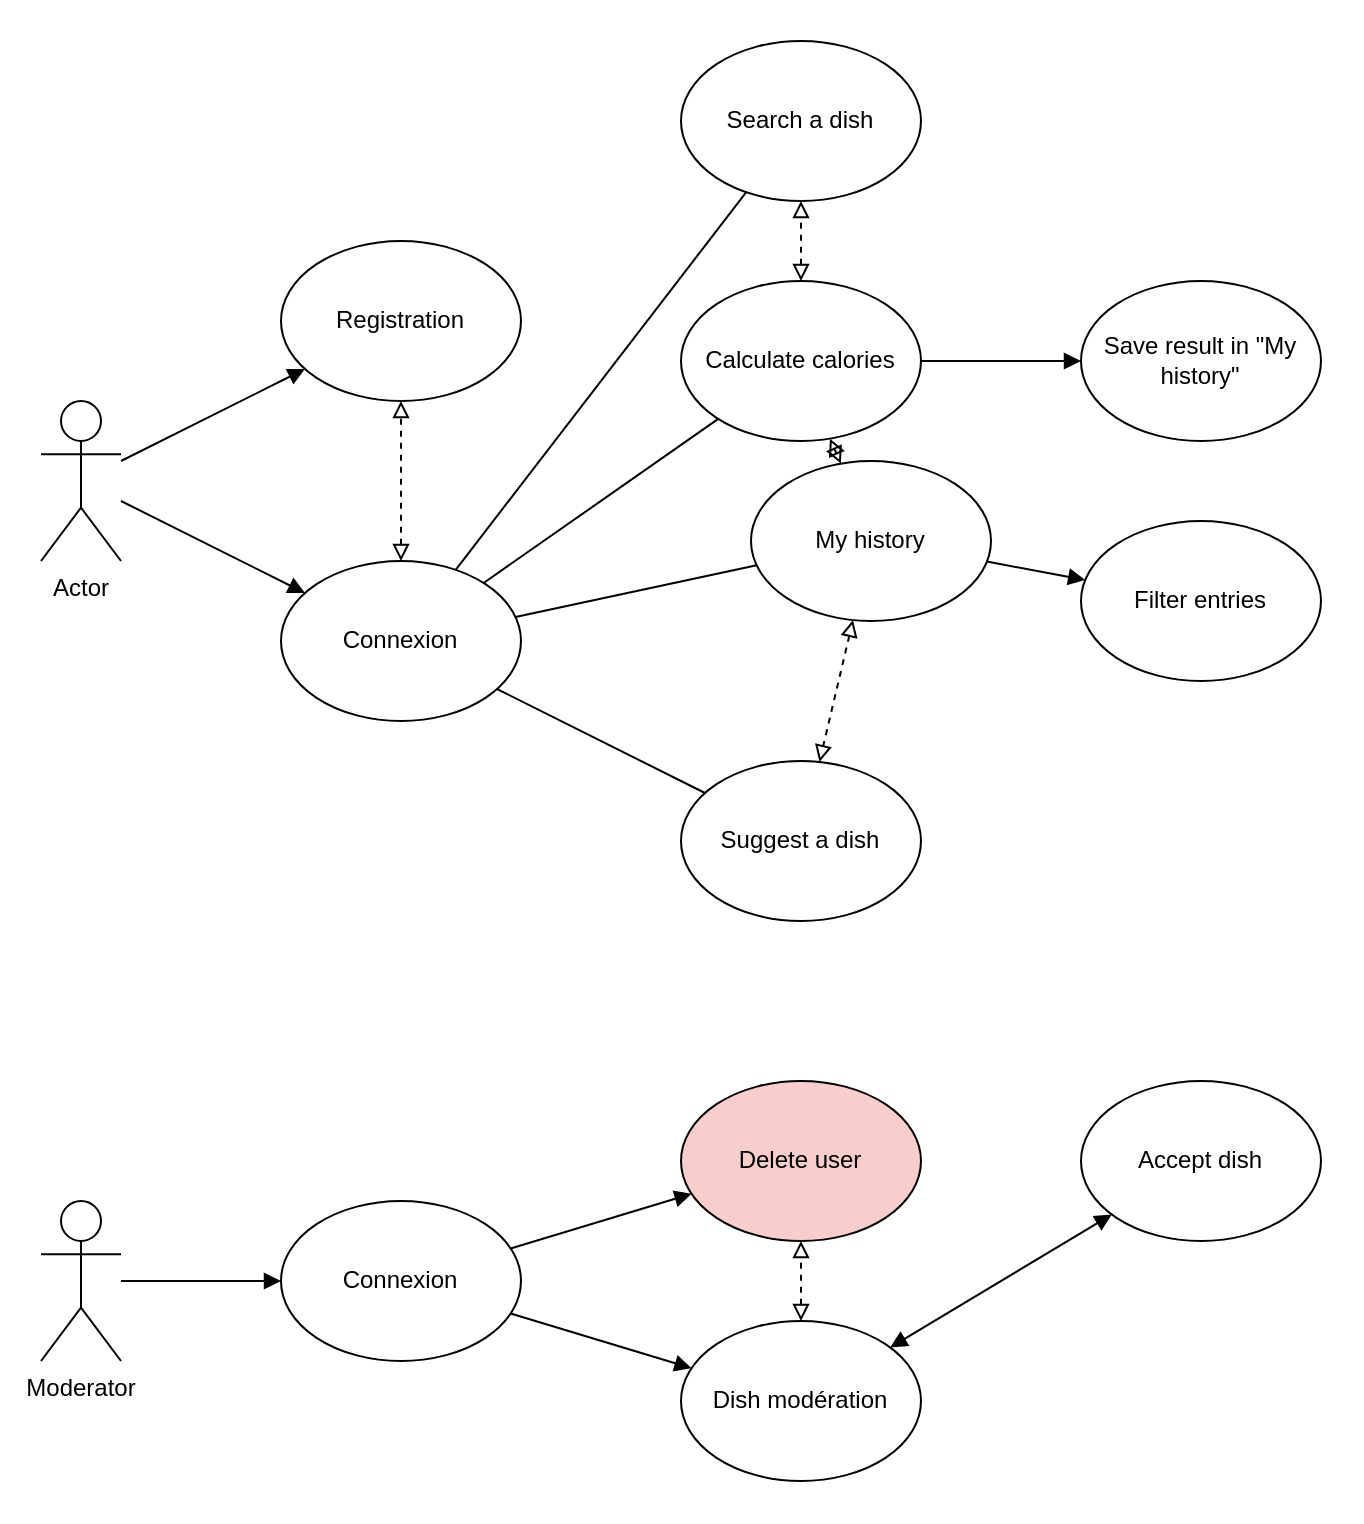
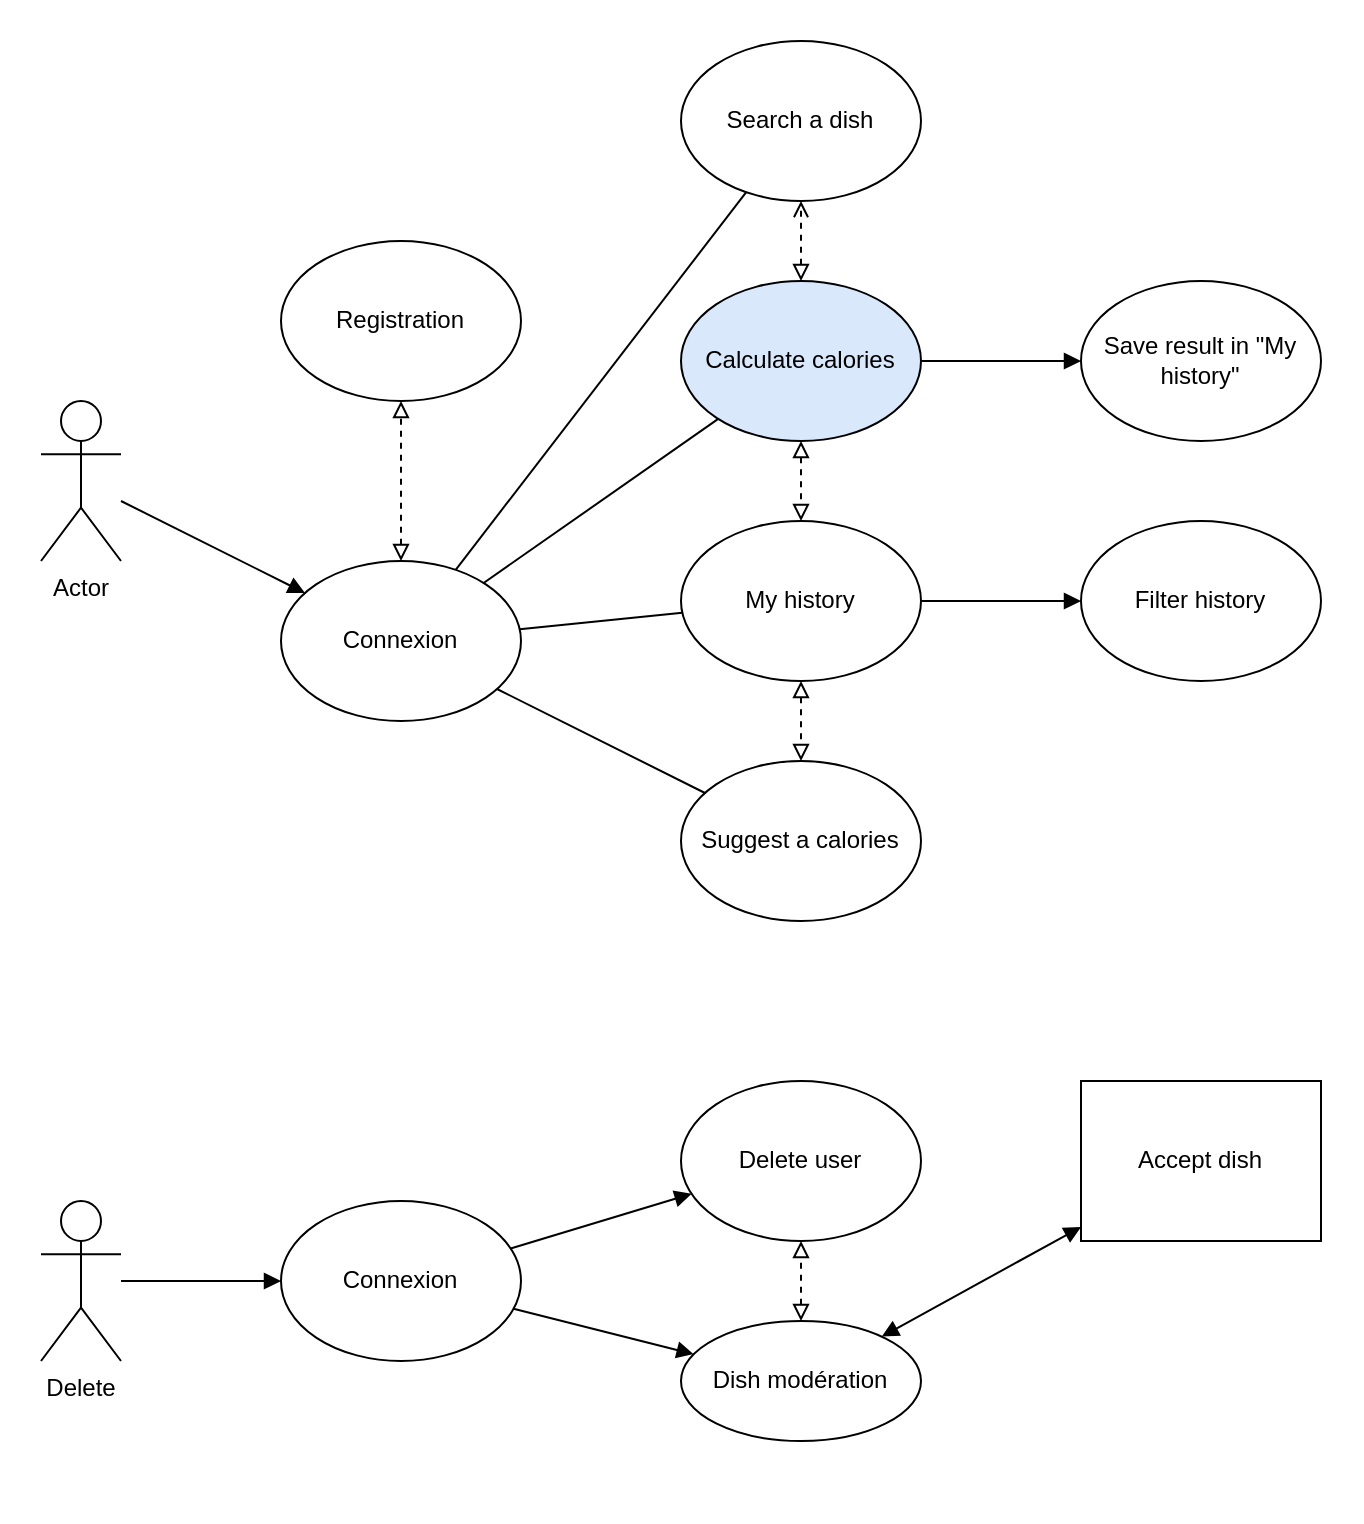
(801, 218) -> (801, 215)
(801, 361) -> (801, 361)
(205, 419) -> none
(871, 541) -> (801, 601)
(1201, 601) -> (1201, 601)
(801, 841) -> (801, 841)
(801, 1161) -> (801, 1161)
(1201, 1161) -> (1201, 1161)
(82, 1389) -> (82, 1389)
(801, 1401) -> (801, 1381)
